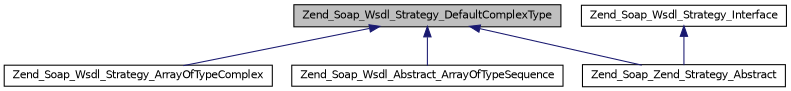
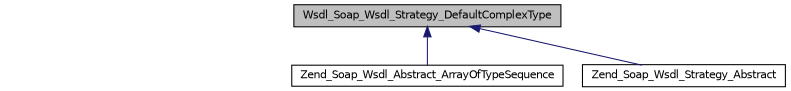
(427, 16) -> (427, 16)
(684, 16) -> none
(138, 76) -> none
(684, 76) -> (684, 76)
